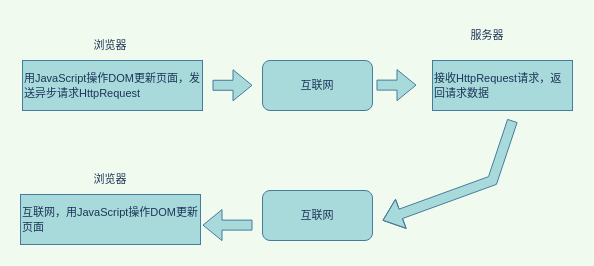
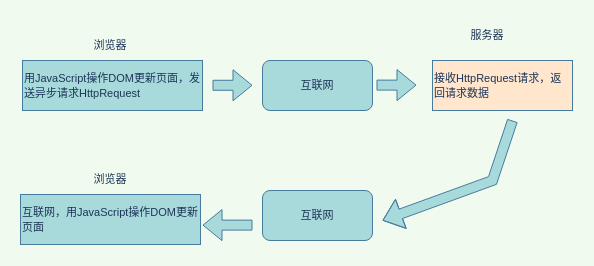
(503, 86) -> (503, 86)
